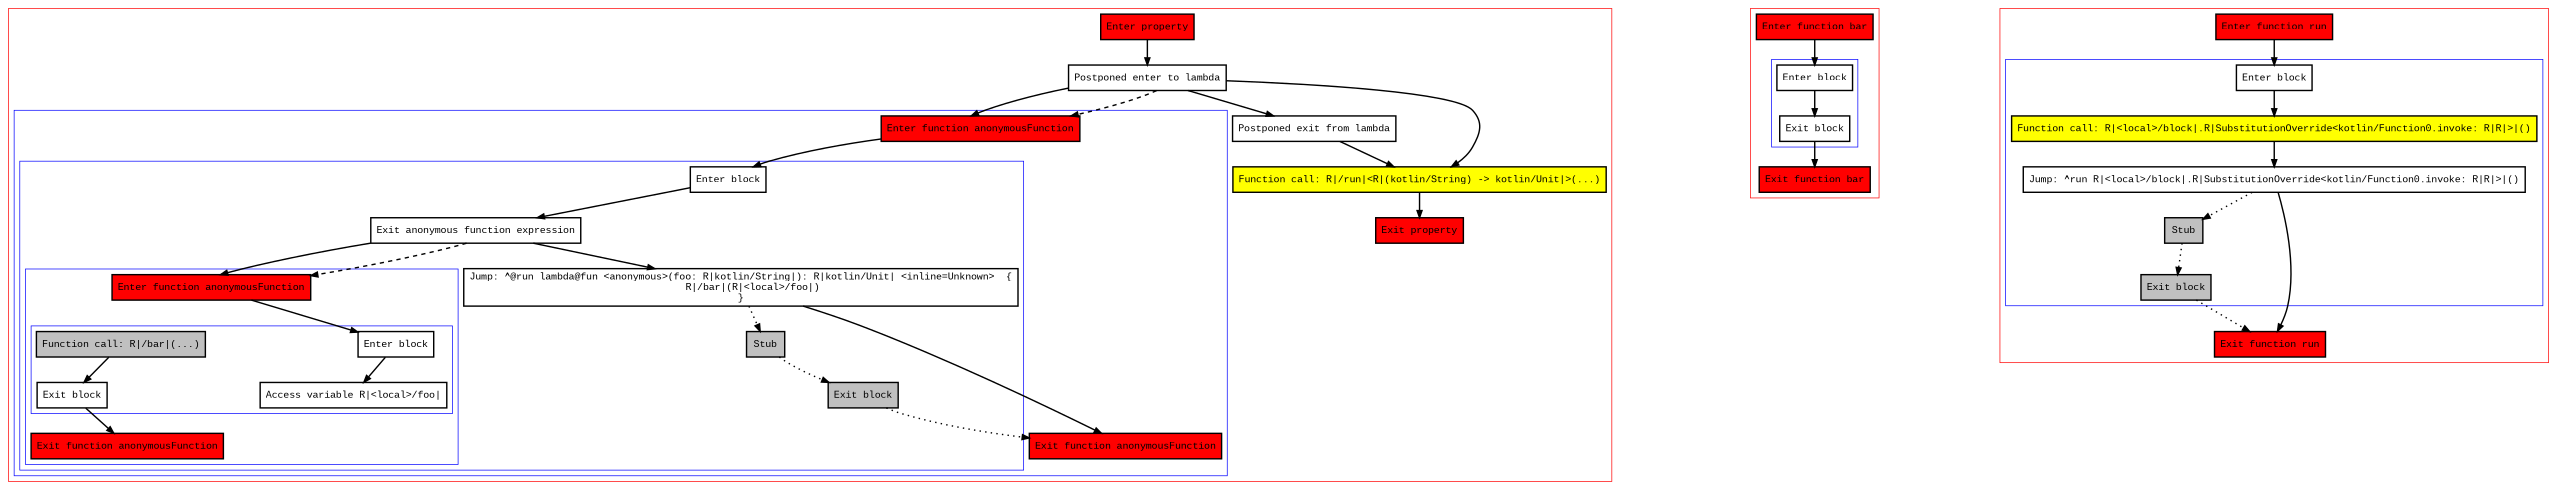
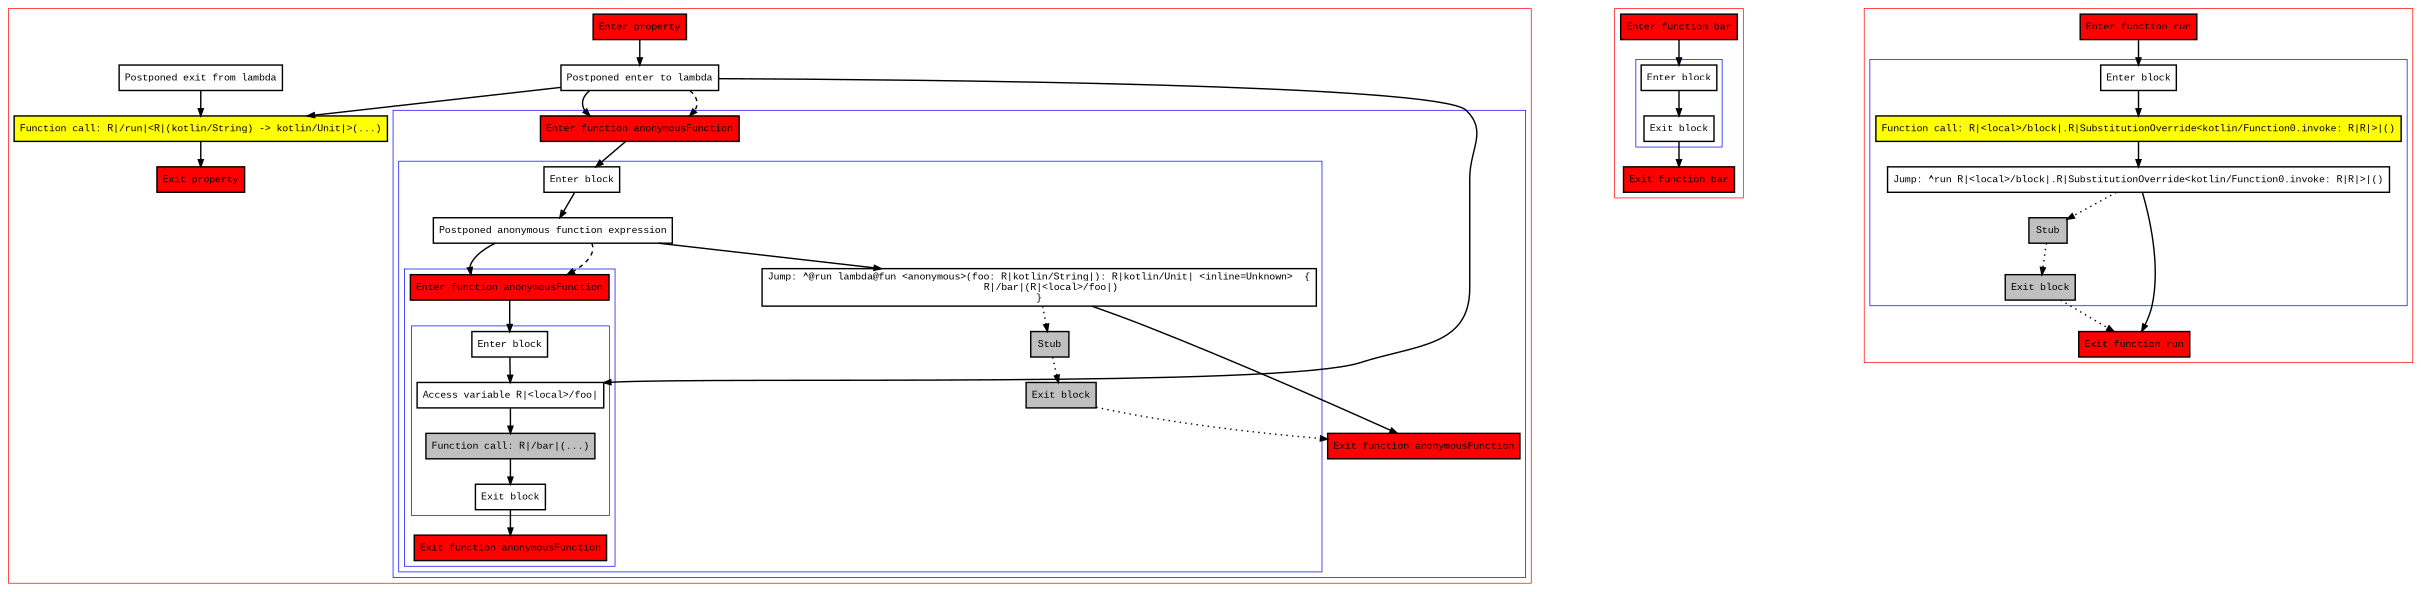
(1227, 102) -> (1470, 271)
(476, 230) -> (553, 230)
none -> (510, 417)
